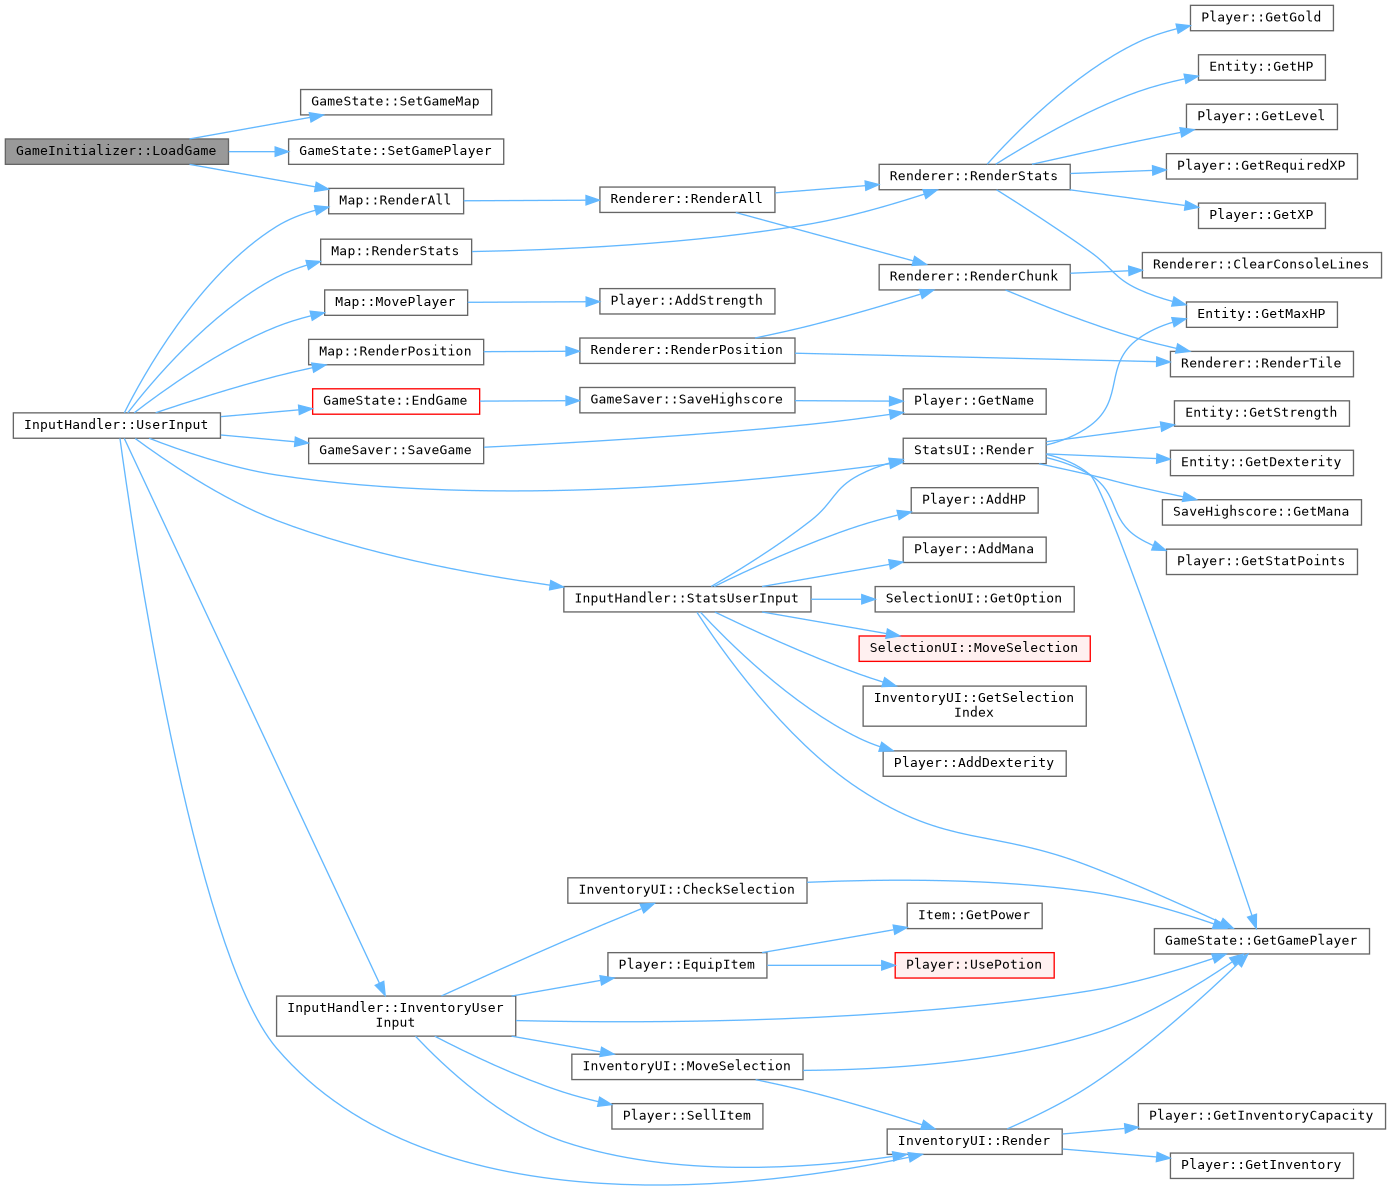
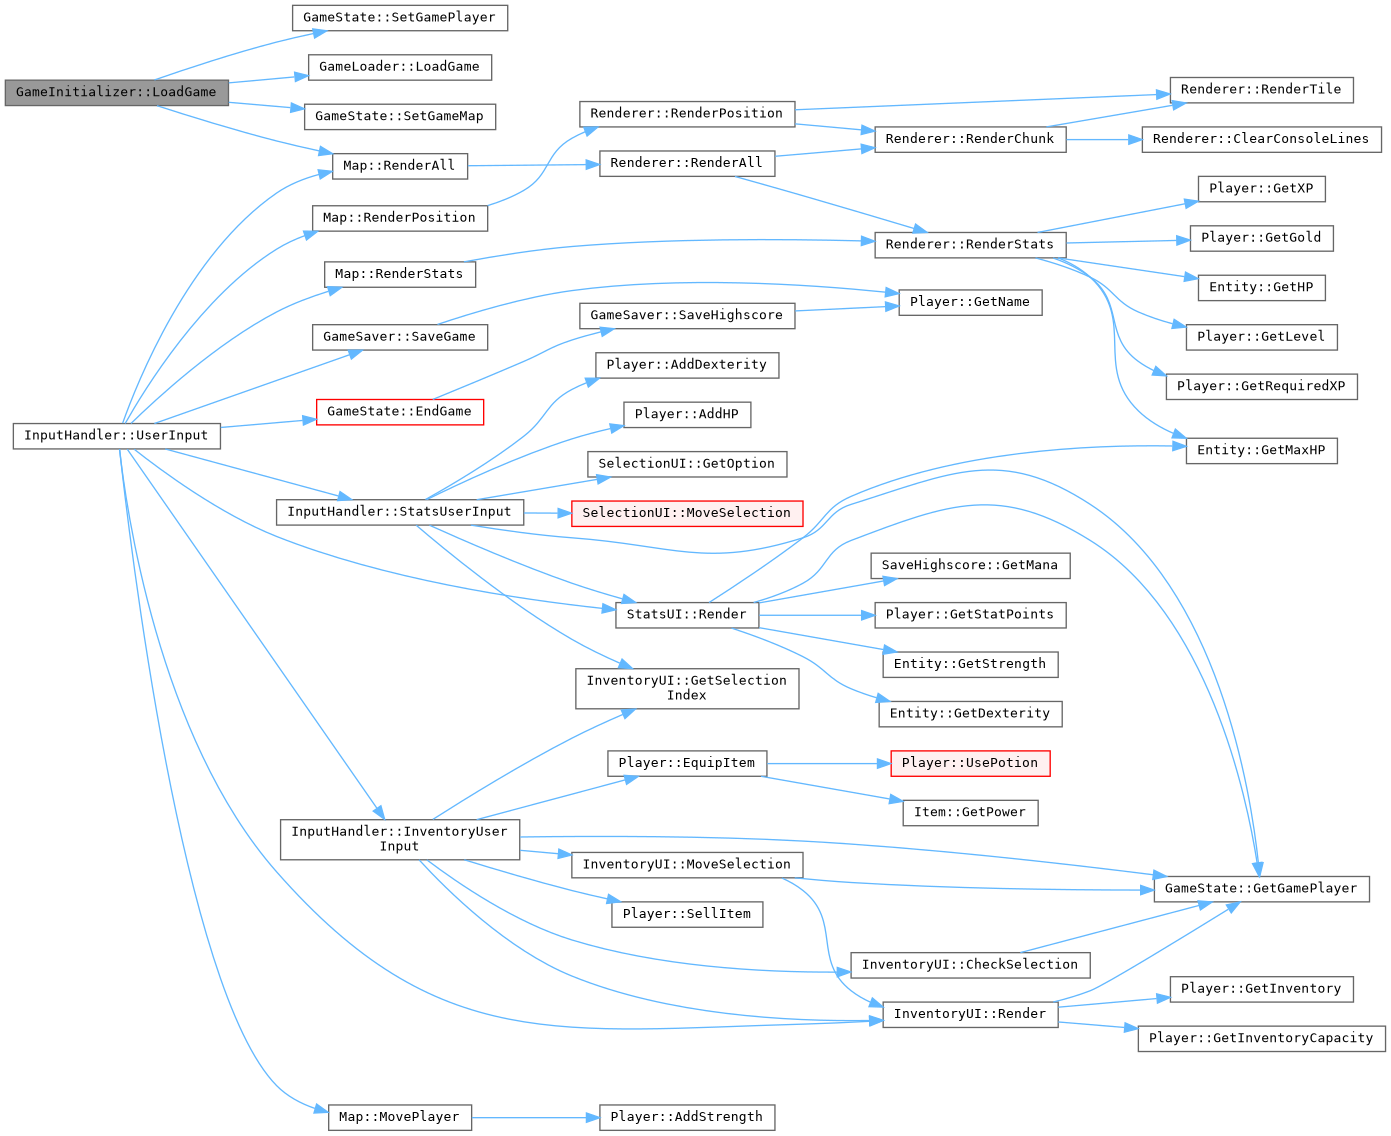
none -> (400, 67)
(975, 550) -> none
none -> (526, 763)
